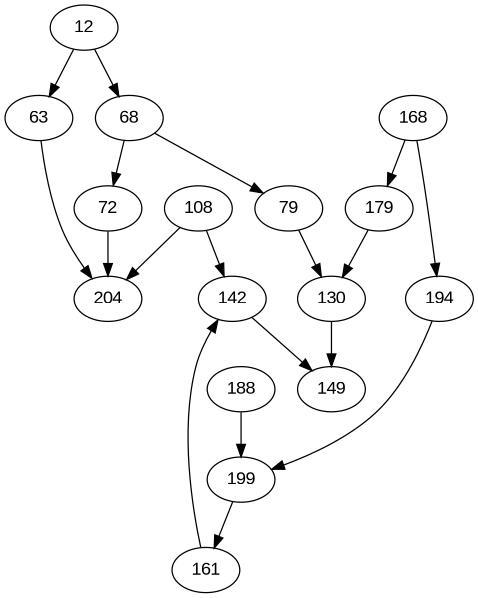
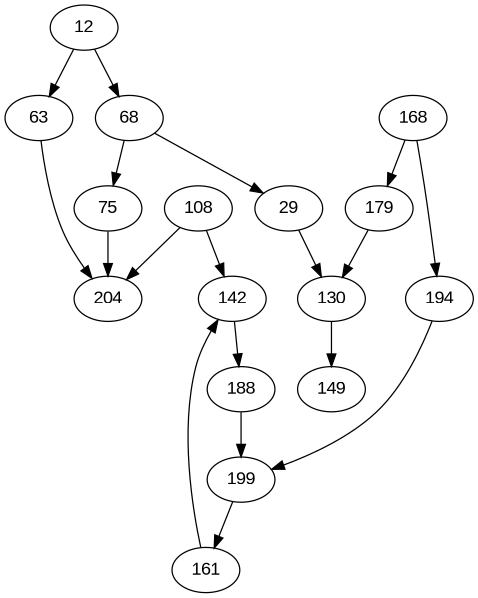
(108, 208) -> (108, 208)
(289, 208) -> (289, 208)
(277, 340) -> (236, 338)
